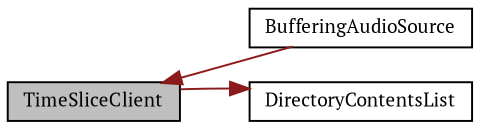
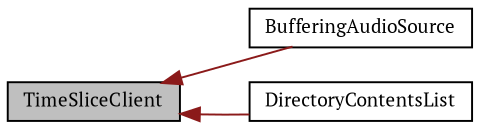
(205, 89) -> (225, 115)
